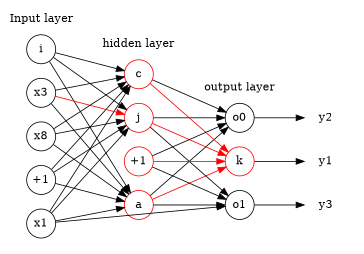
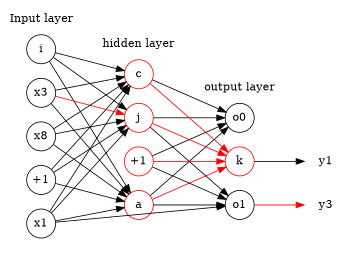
(326, 118) -> none
(275, 205) -> (275, 205)
